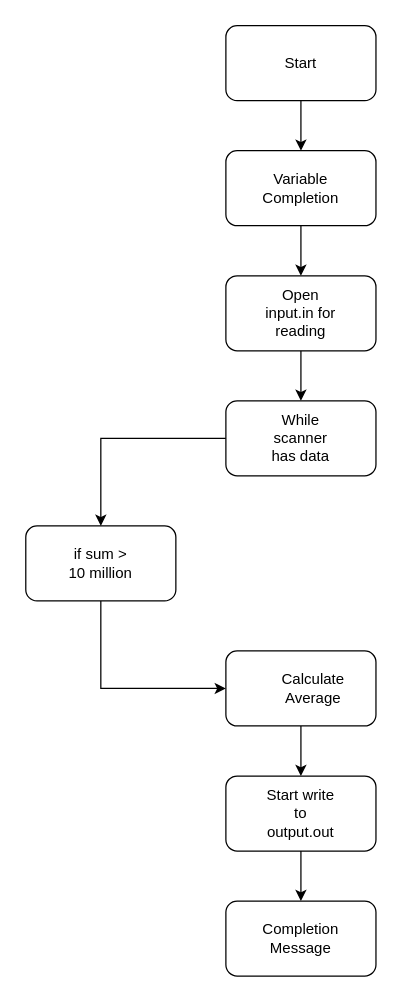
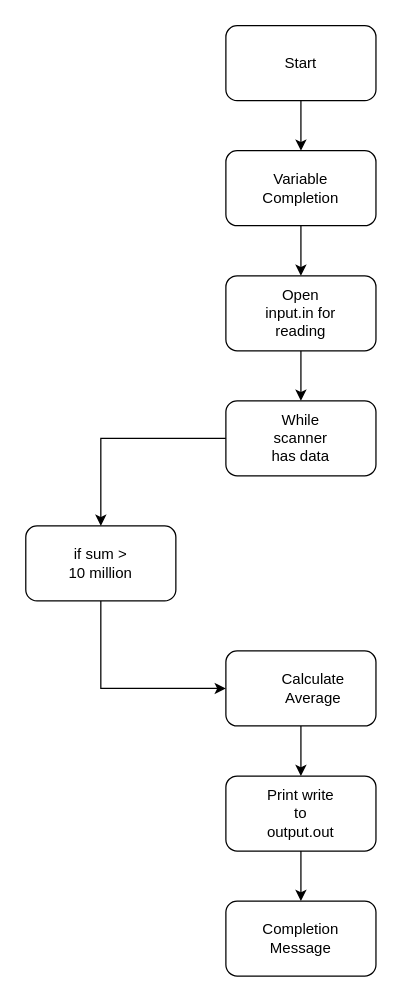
(301, 813) -> (301, 813)
